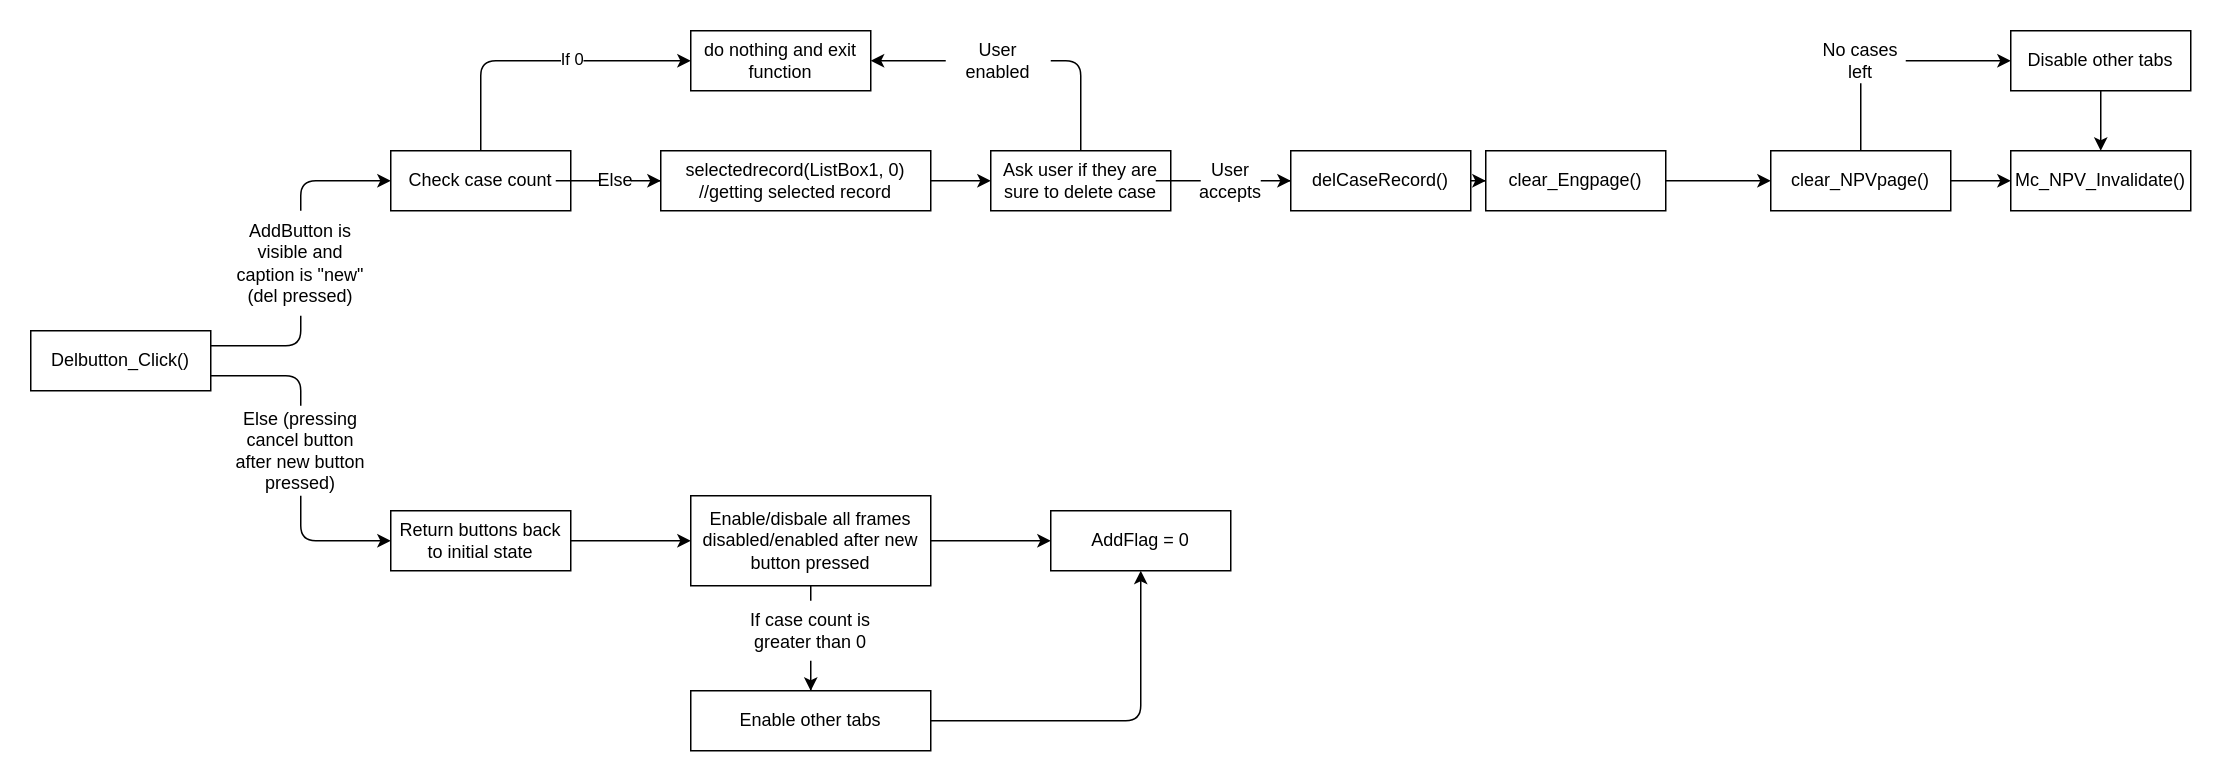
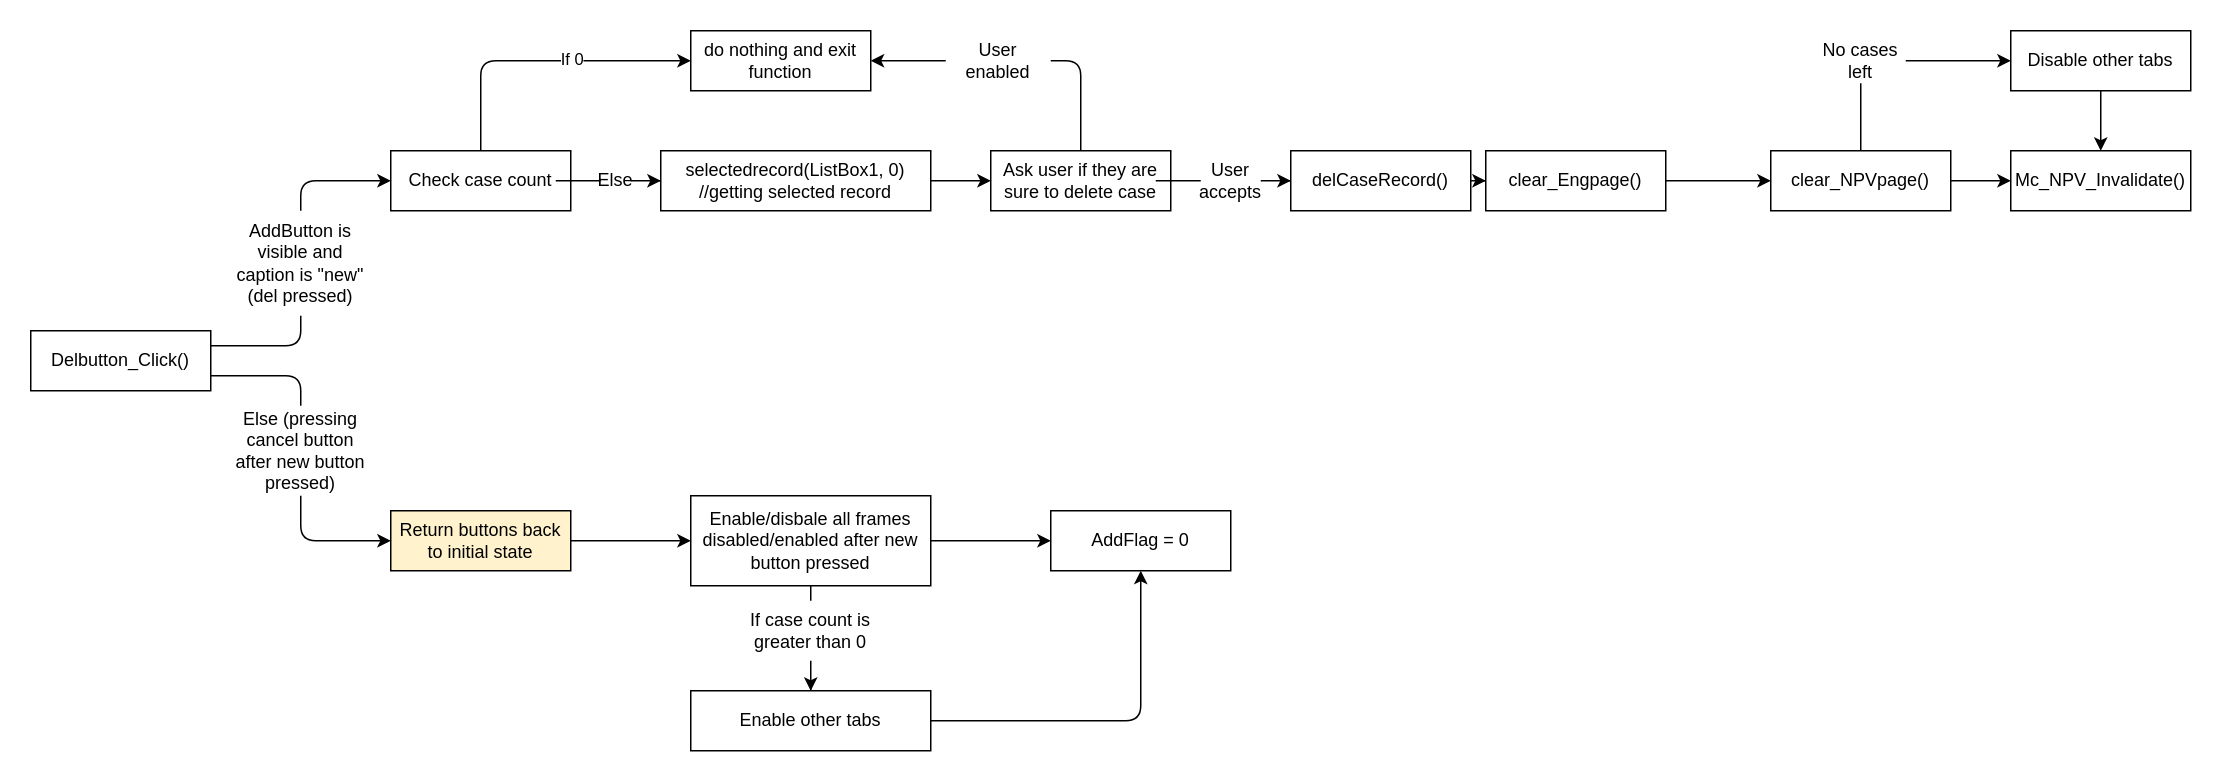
(481, 541) -> (481, 541)
